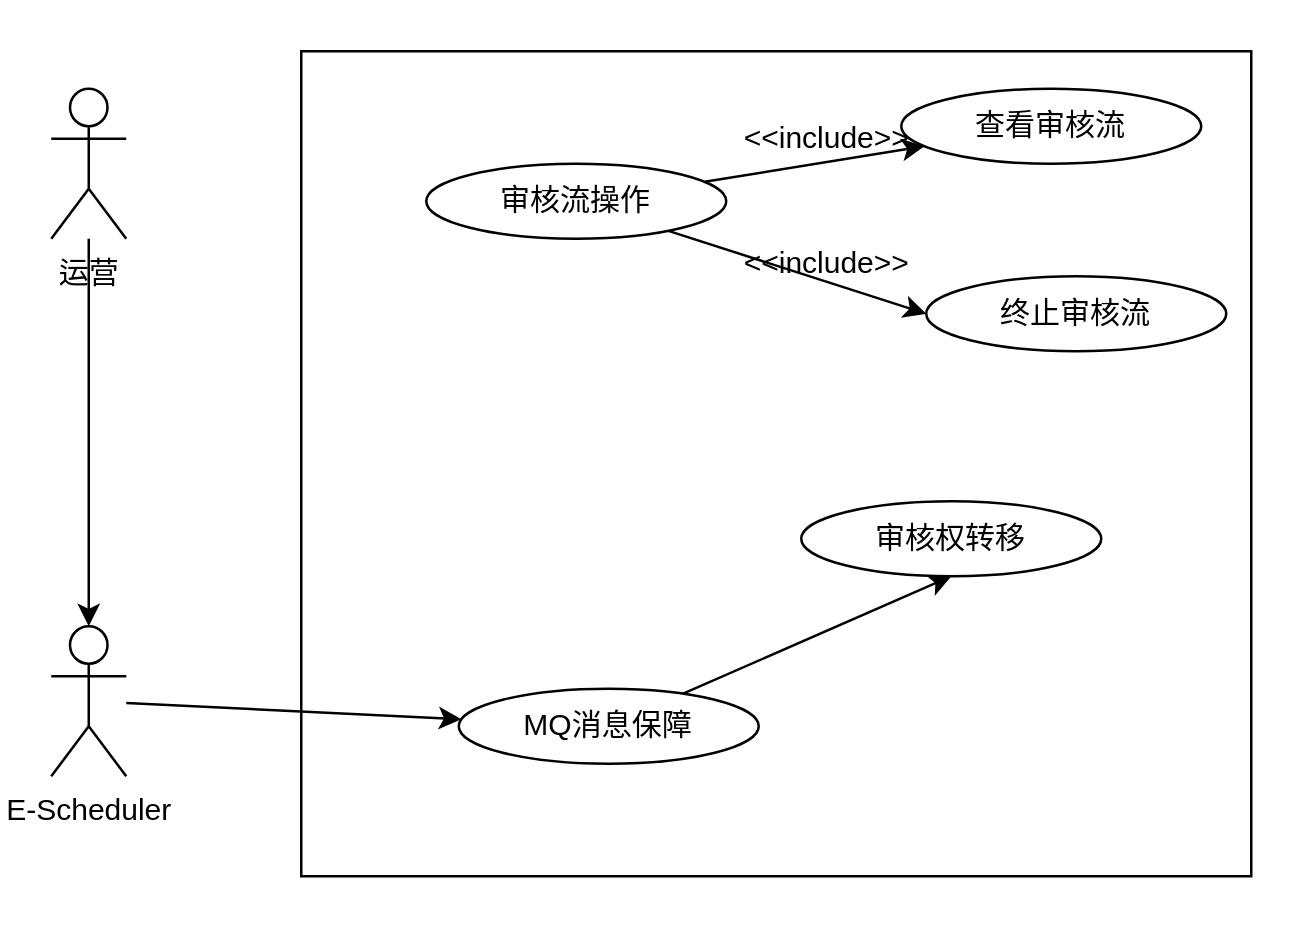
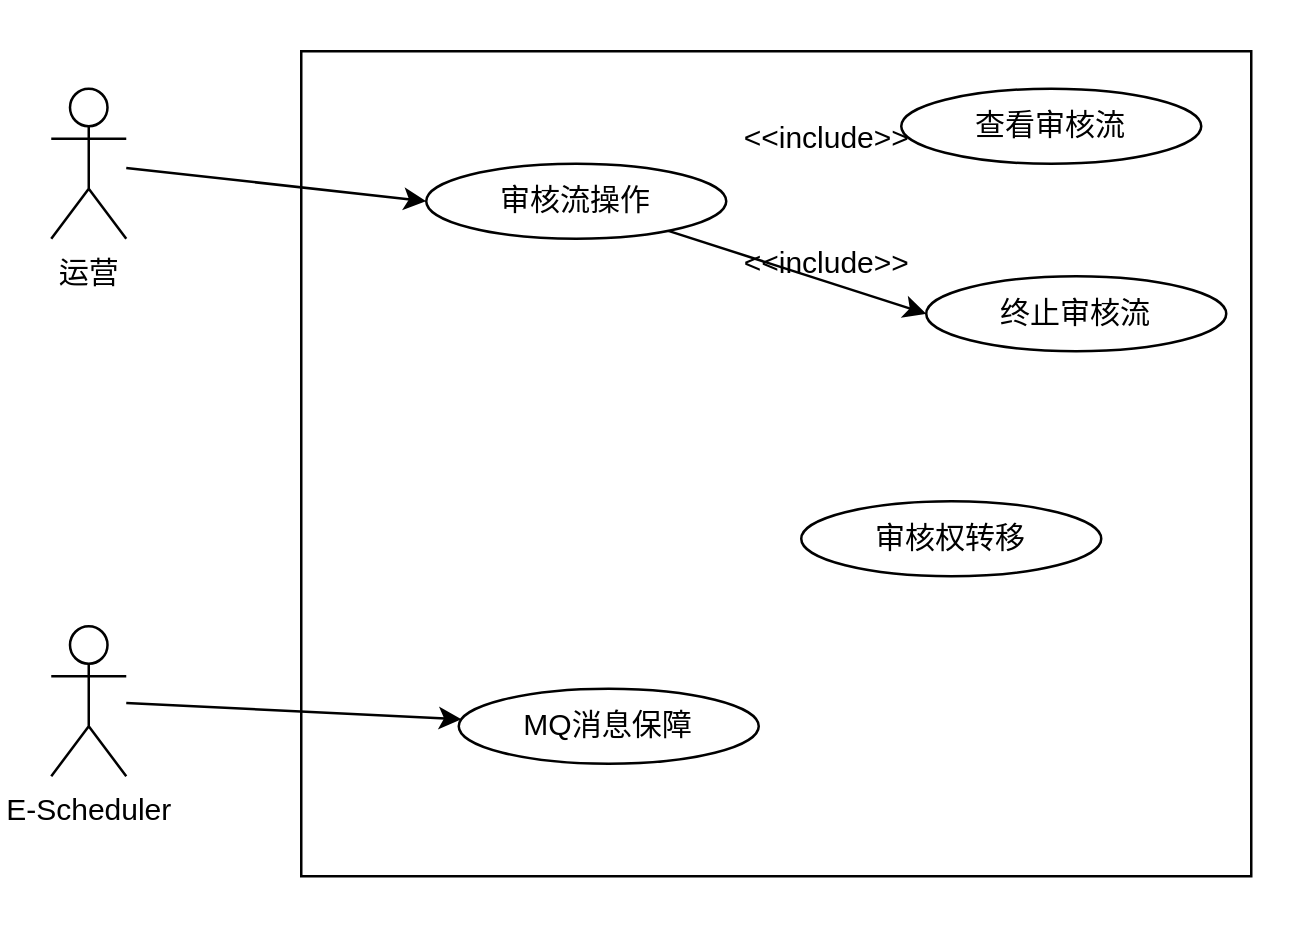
(807, 165) -> none
(89, 424) -> (268, 184)
(810, 638) -> none
